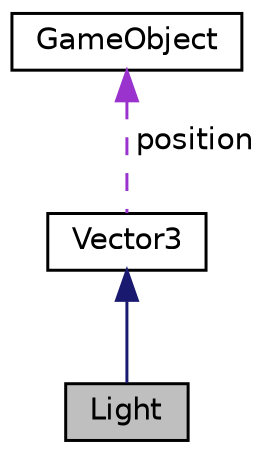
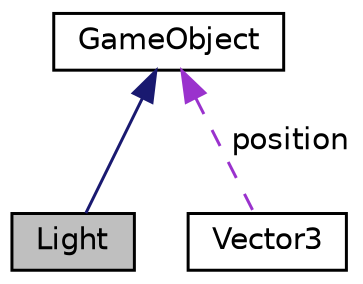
(127, 342) -> (114, 156)
